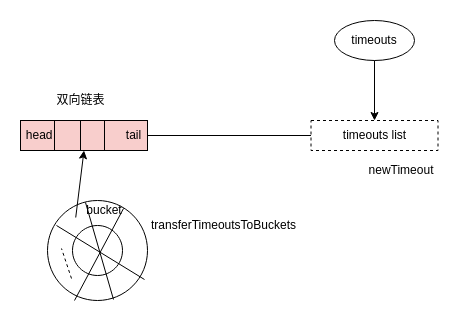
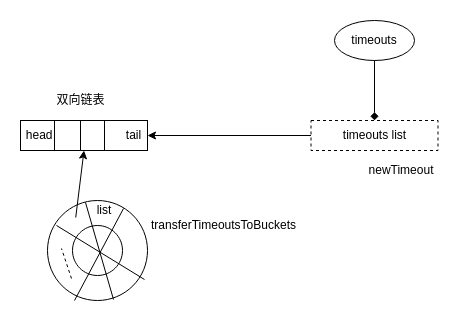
(375, 112) -> (375, 112)
(84, 136) -> (84, 136)
(153, 136) -> (156, 136)
(105, 211) -> (105, 211)
